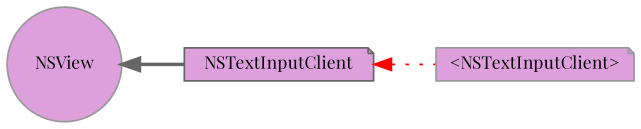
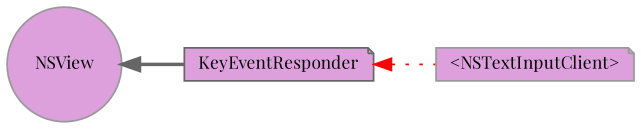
(279, 64) -> (279, 64)
